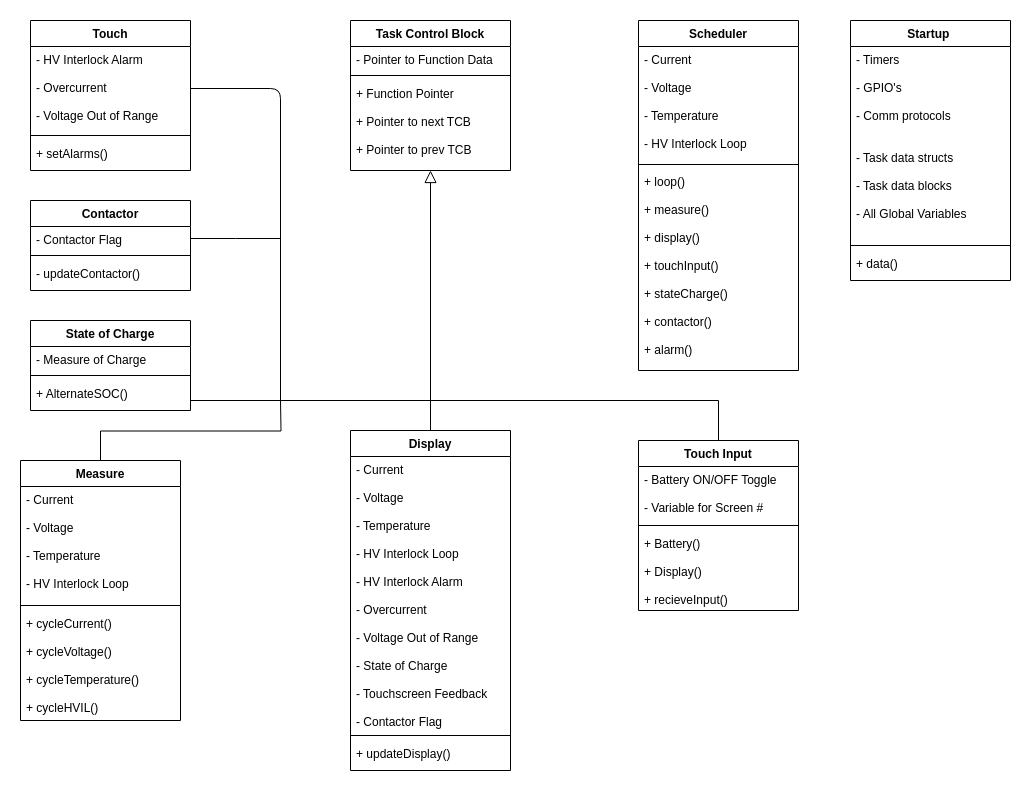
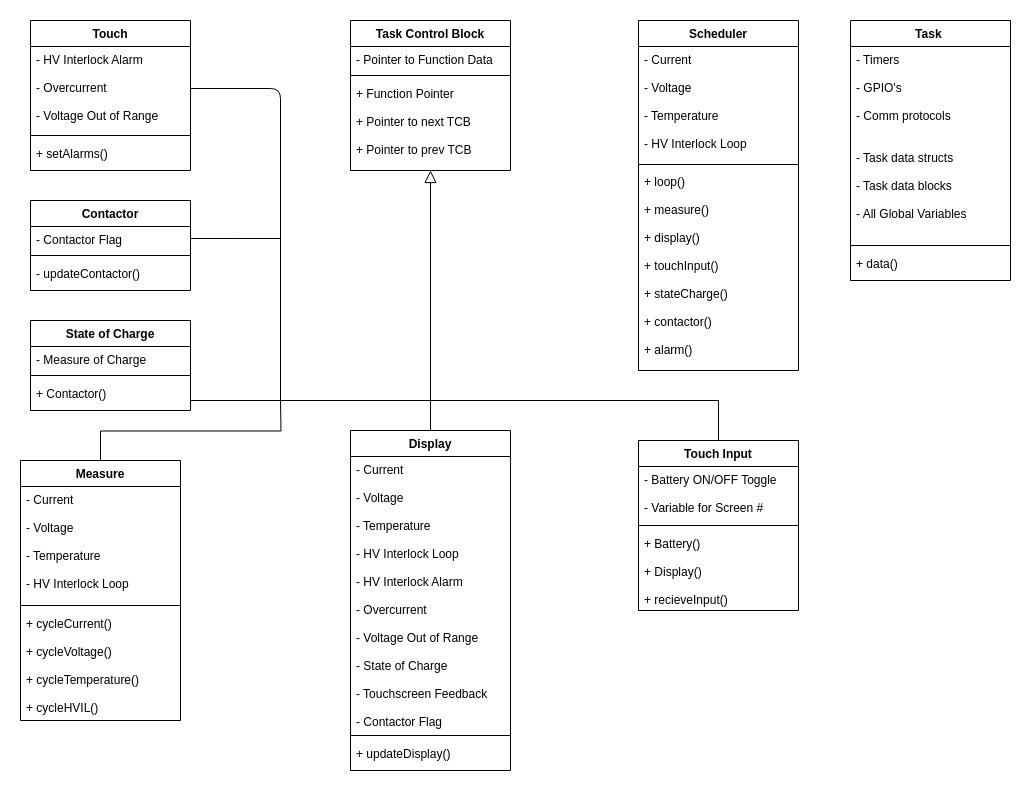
(930, 34) -> (930, 34)
(87, 394) -> (78, 394)
